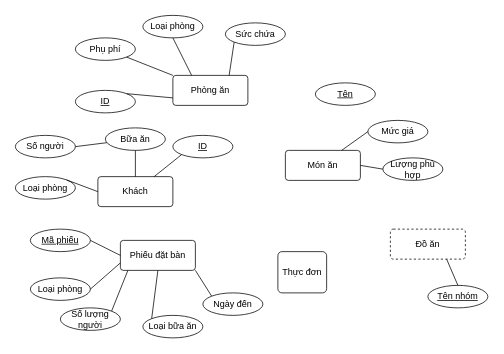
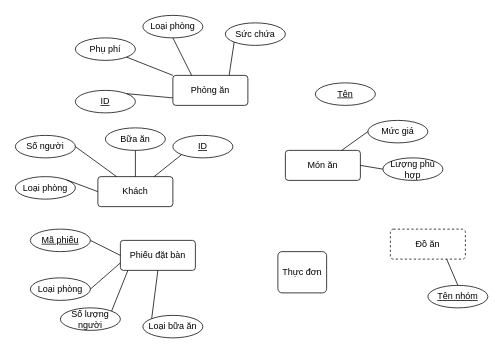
(91, 145) -> (96, 161)
(204, 283) -> none
(233, 304) -> none
